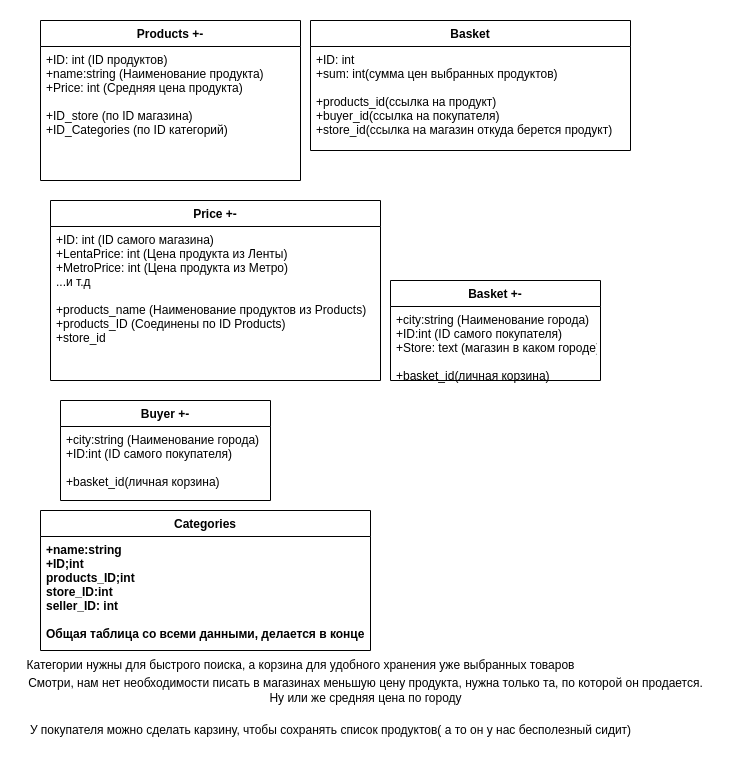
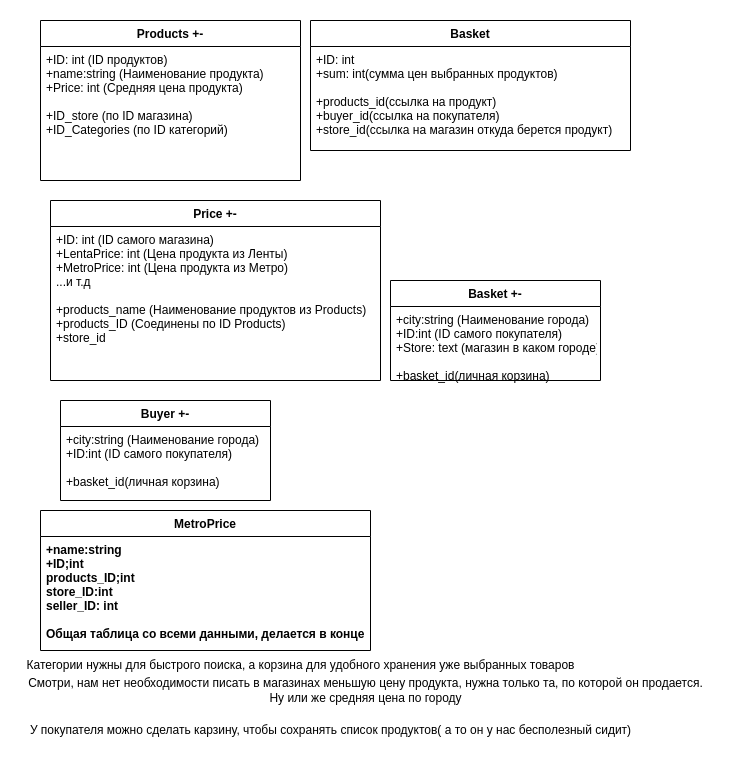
(205, 524) -> (205, 524)
